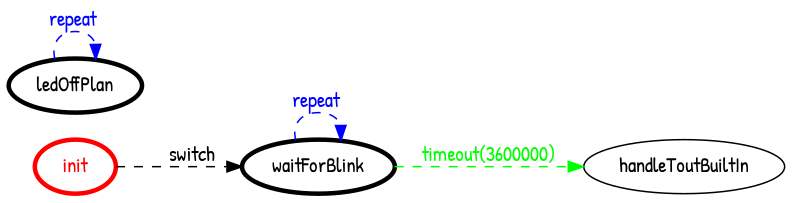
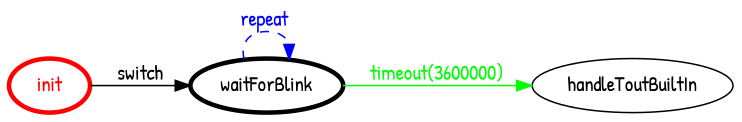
(75, 86) -> none
(171, 167) -> (133, 86)
(481, 167) -> (430, 86)
